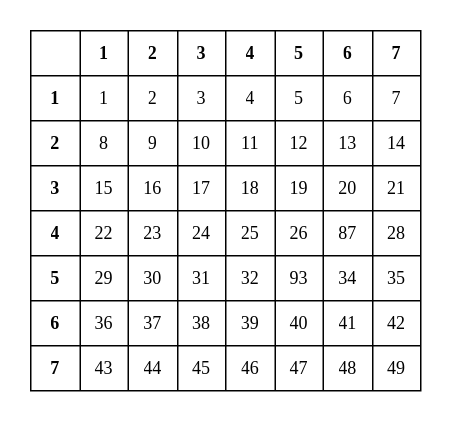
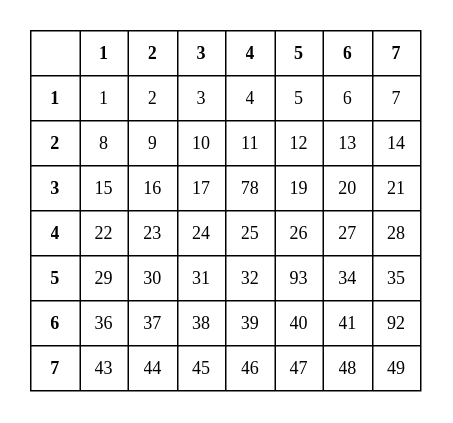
(251, 188) -> (251, 188)
(348, 233) -> (348, 233)
(397, 323) -> (397, 323)
